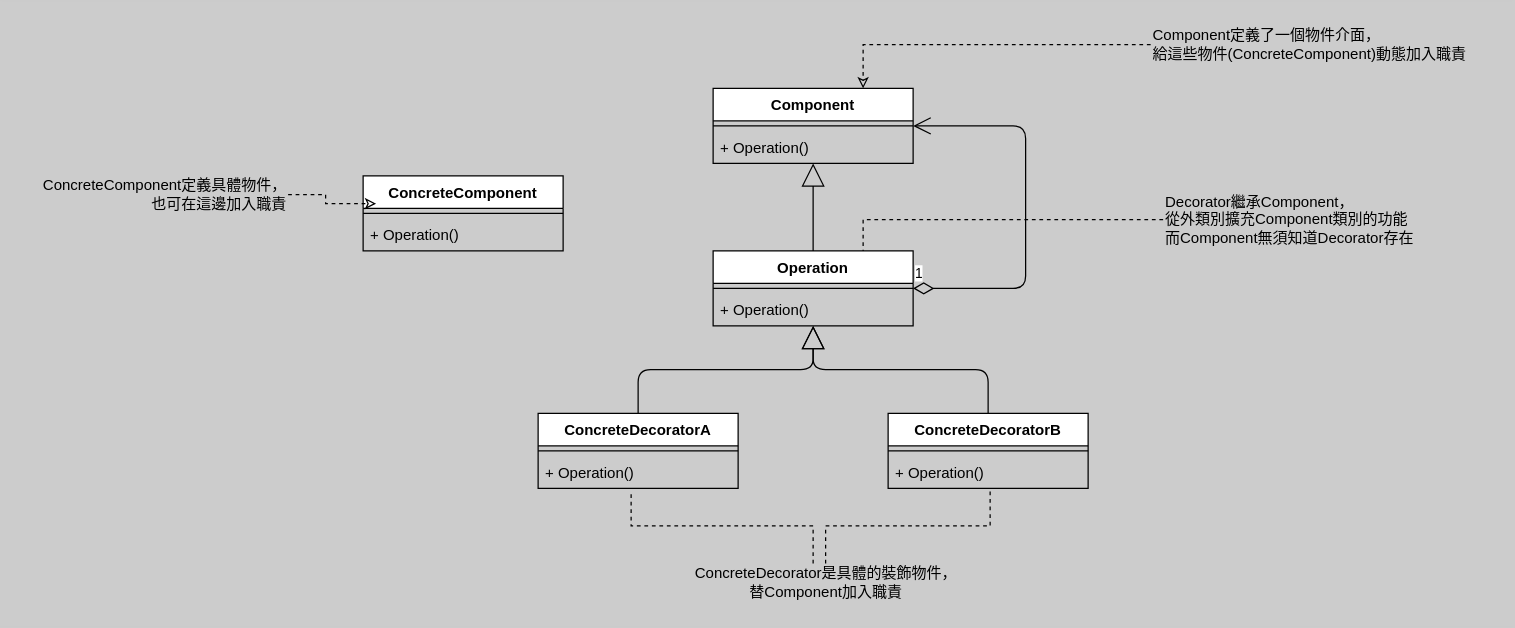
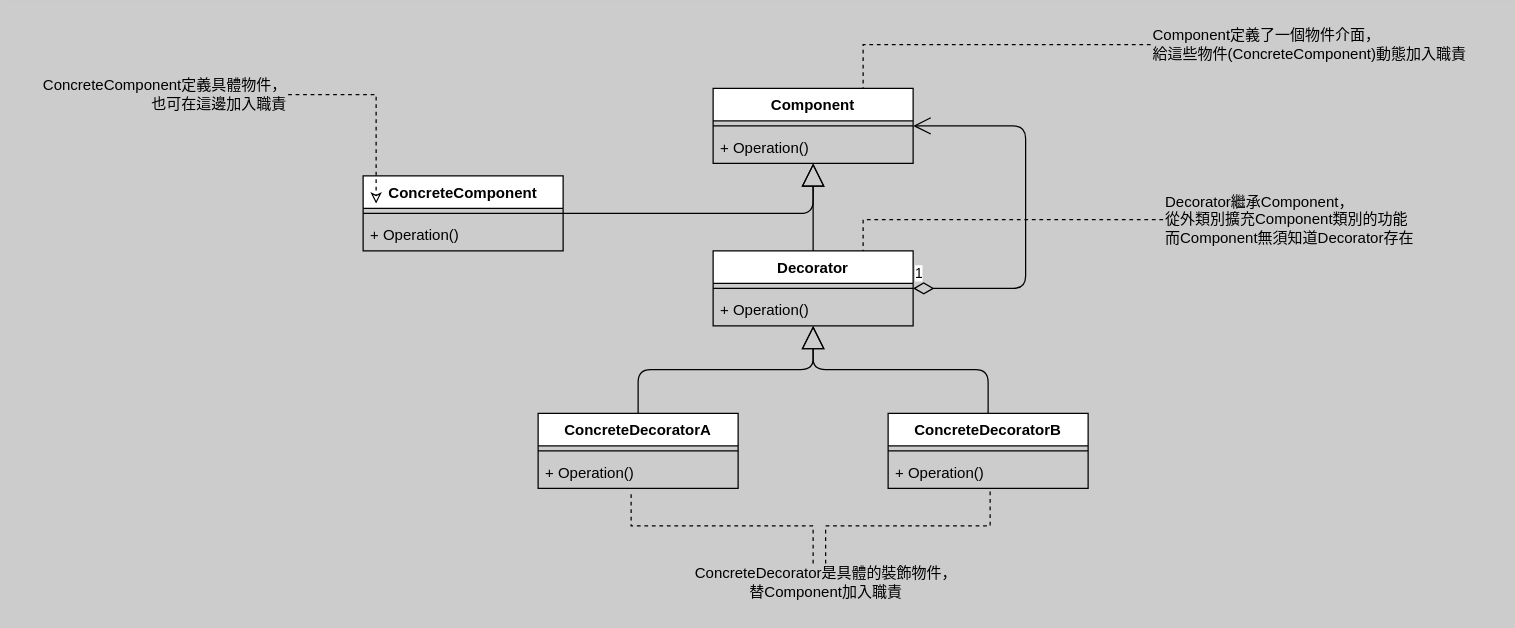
(863, 78) -> (863, 82)
(157, 194) -> (157, 94)
none -> (686, 213)
(813, 268) -> (813, 268)
